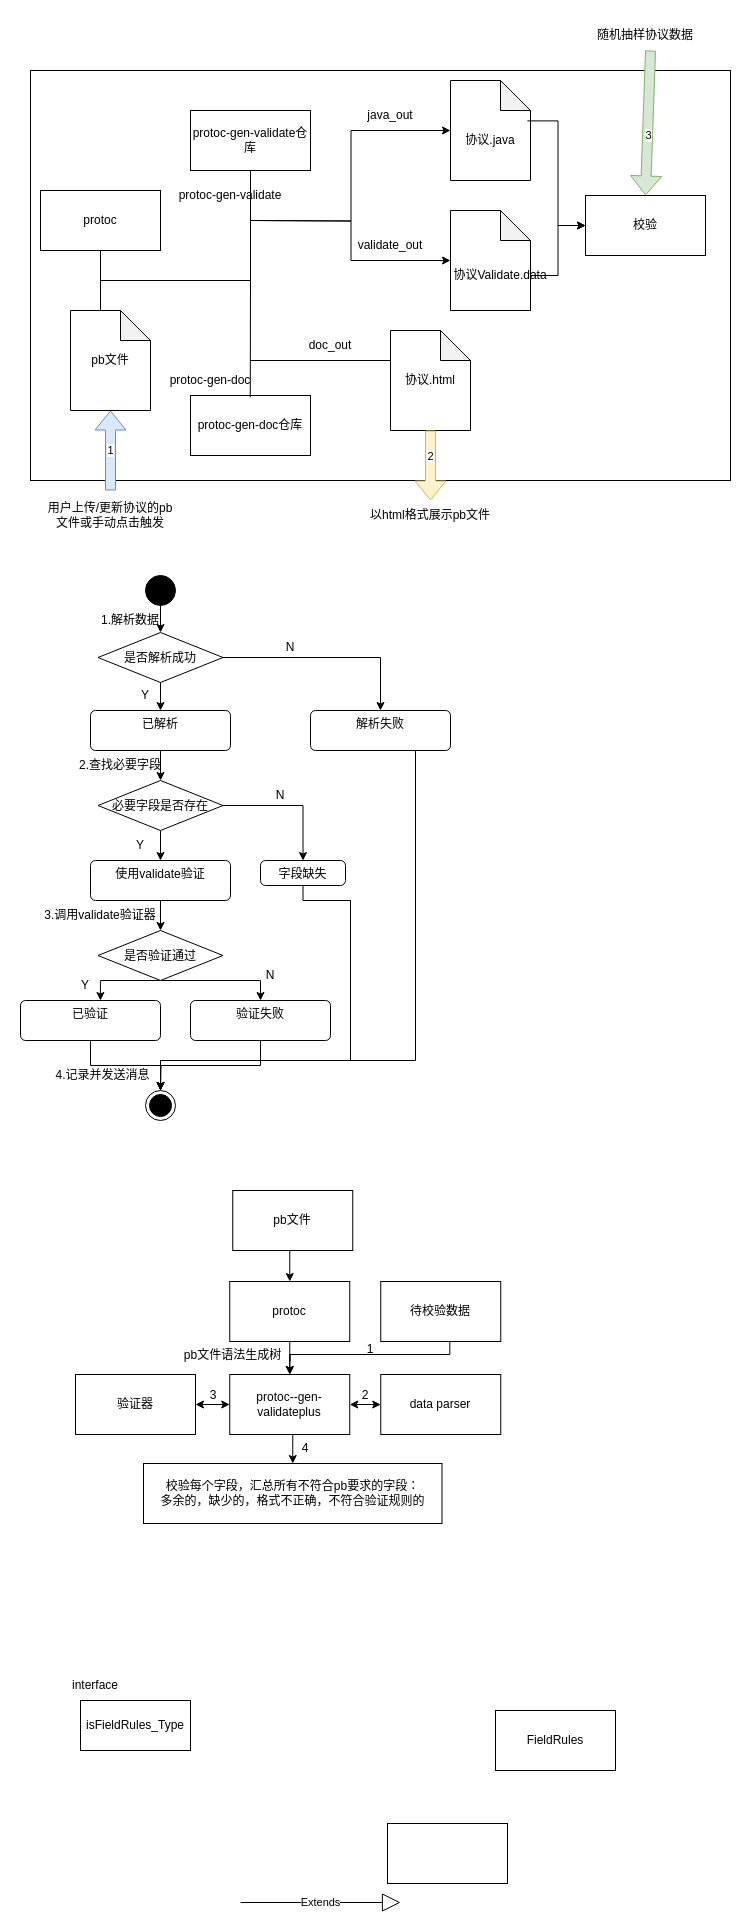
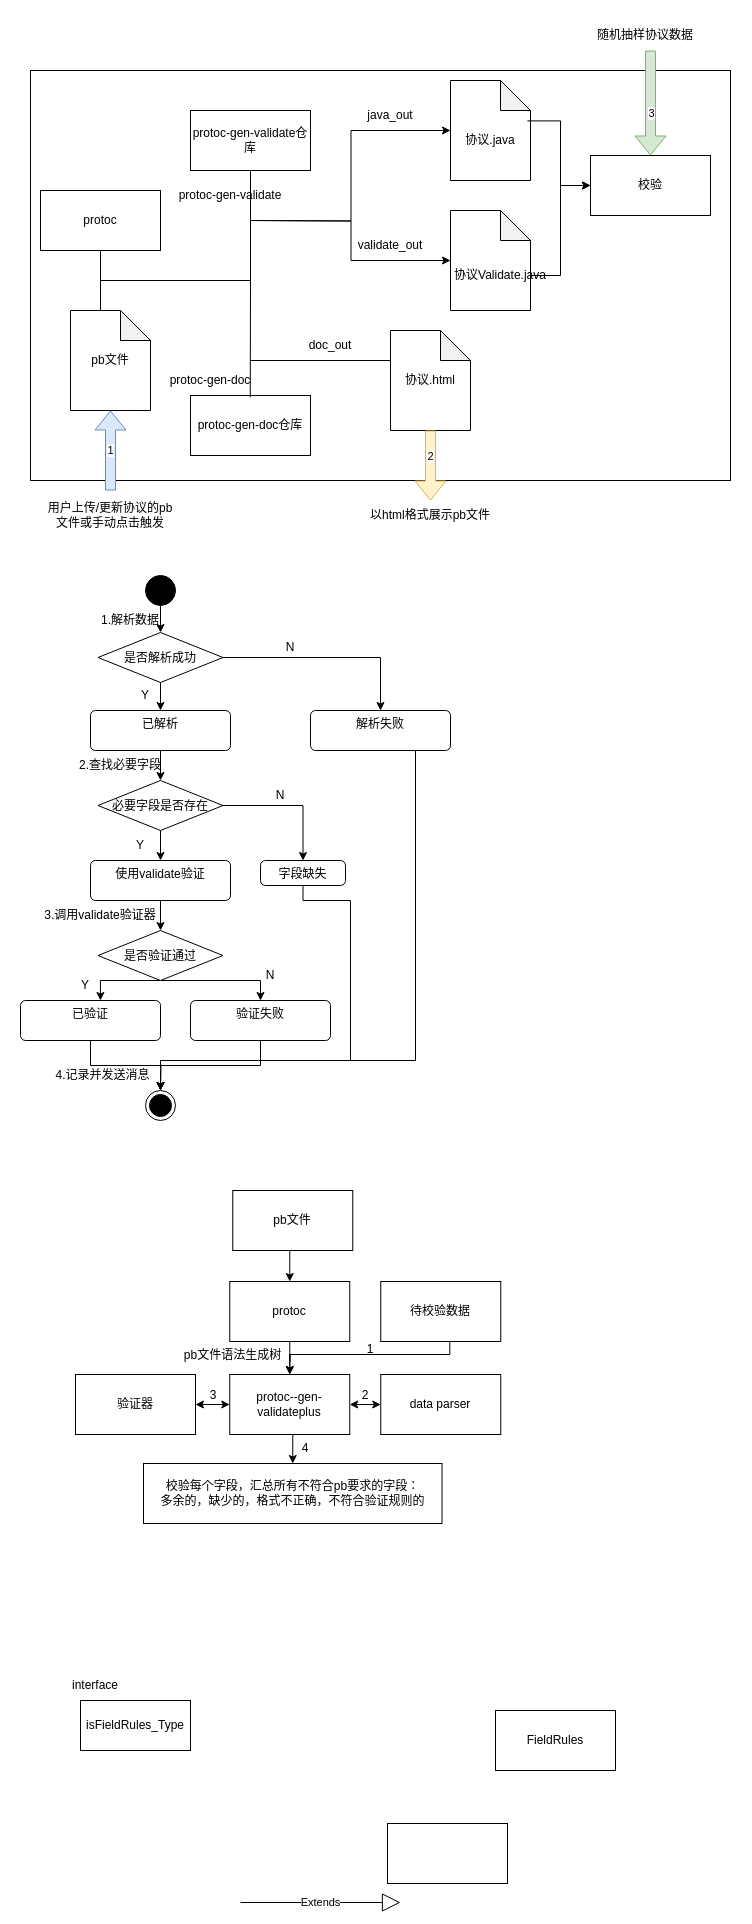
(646, 226) -> (651, 186)
(501, 276) -> (501, 276)
